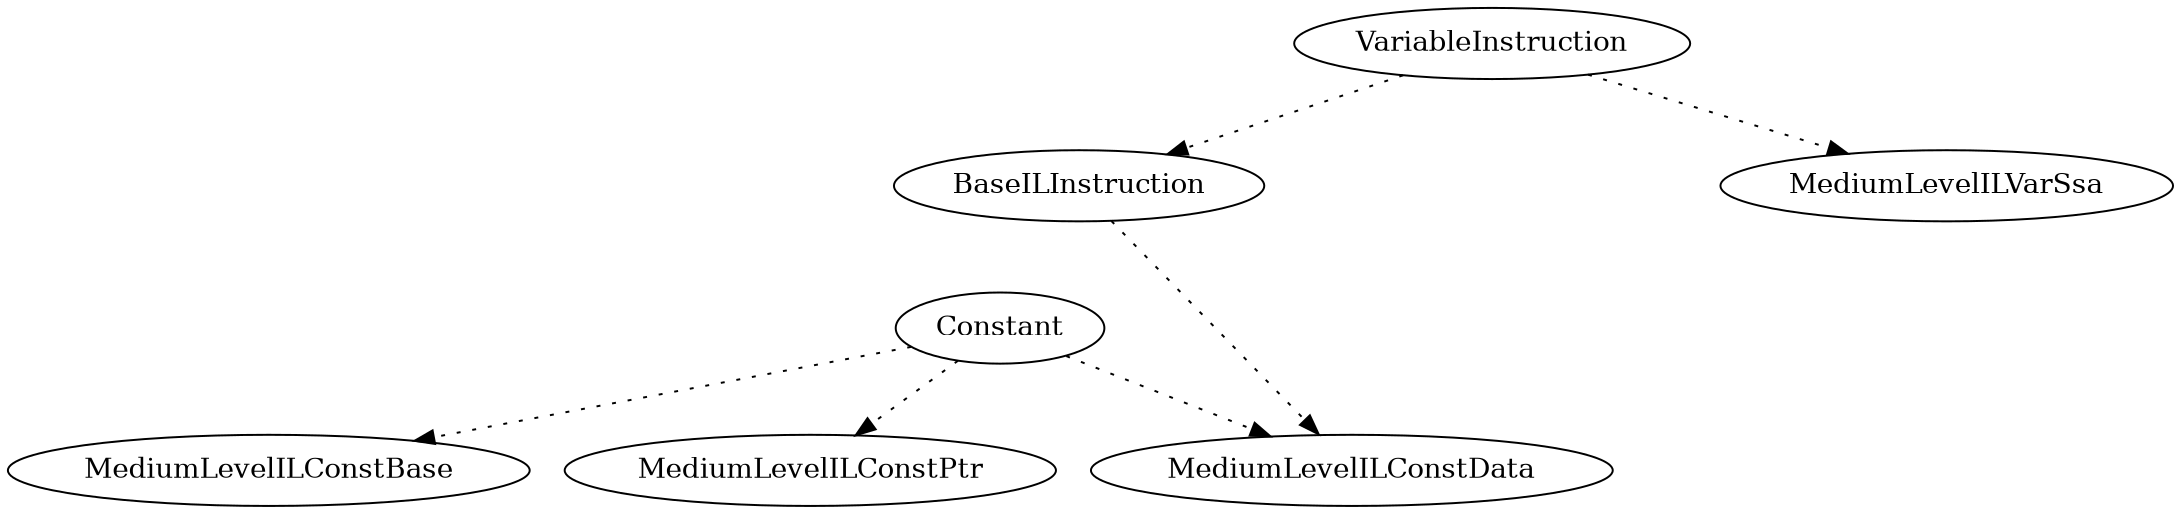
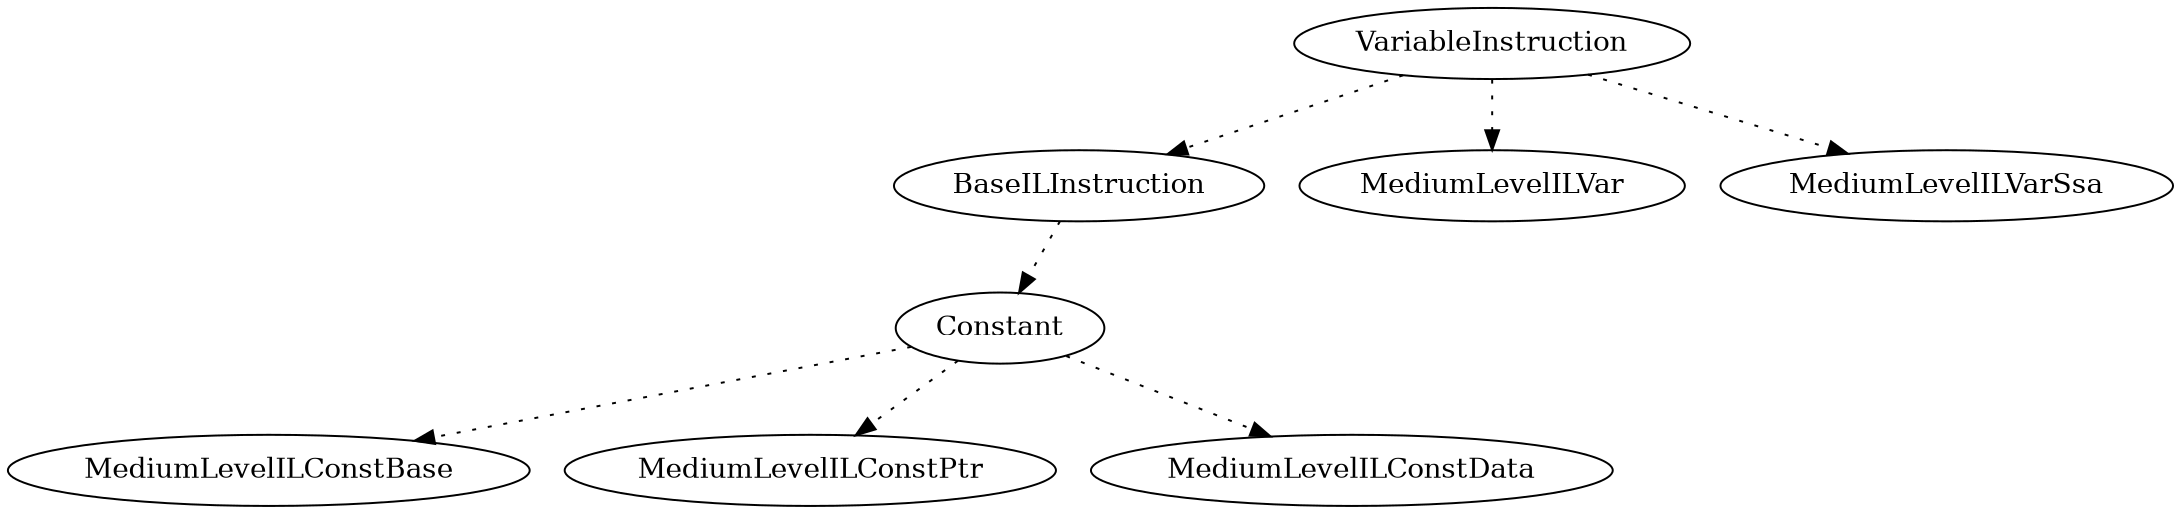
none -> (1492, 186)
(1208, 321) -> (1044, 248)
